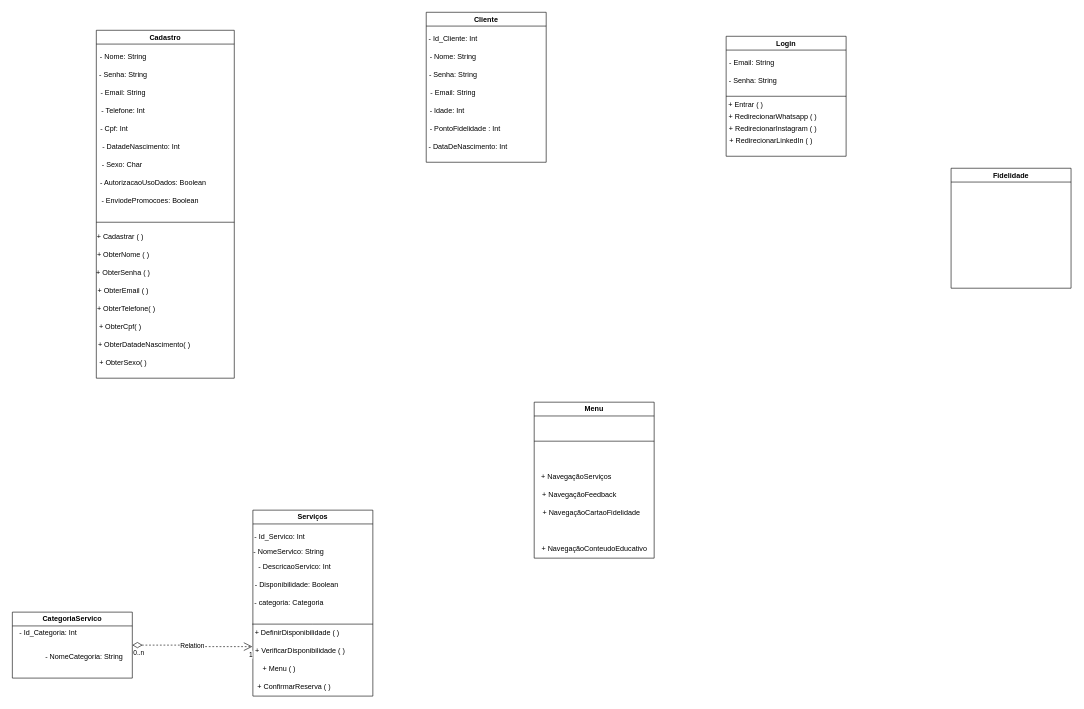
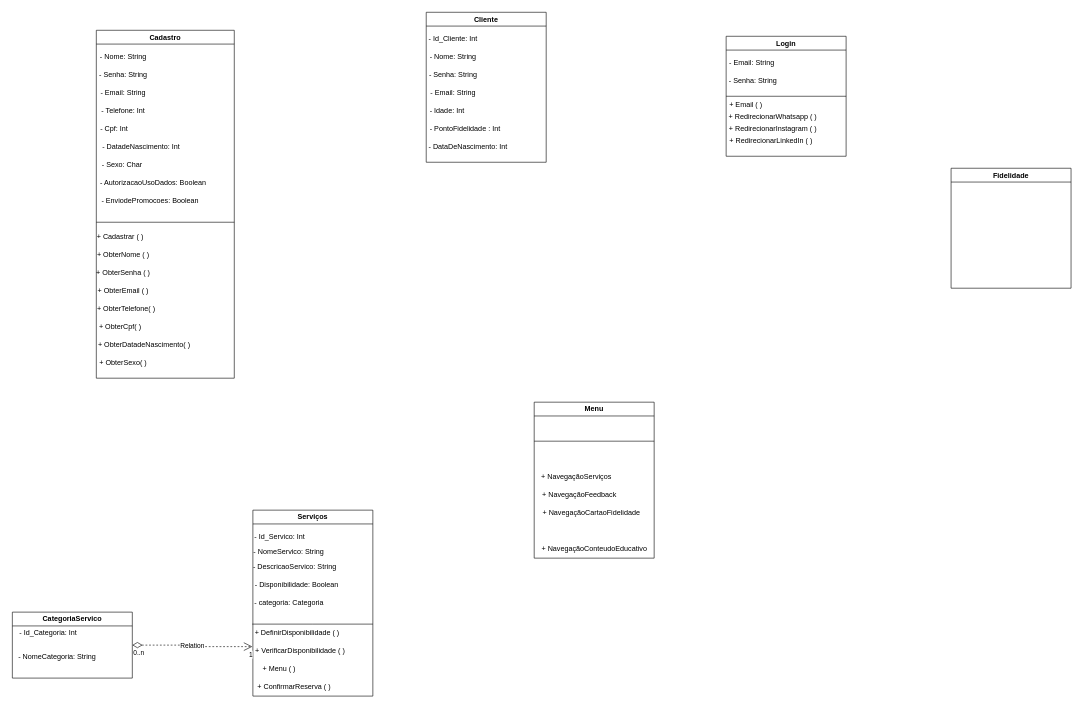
(746, 105) -> (746, 105)
(295, 567) -> (295, 567)
(84, 657) -> (57, 657)
